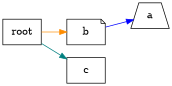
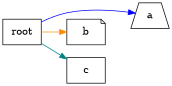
(116, 24) -> (84, 11)
